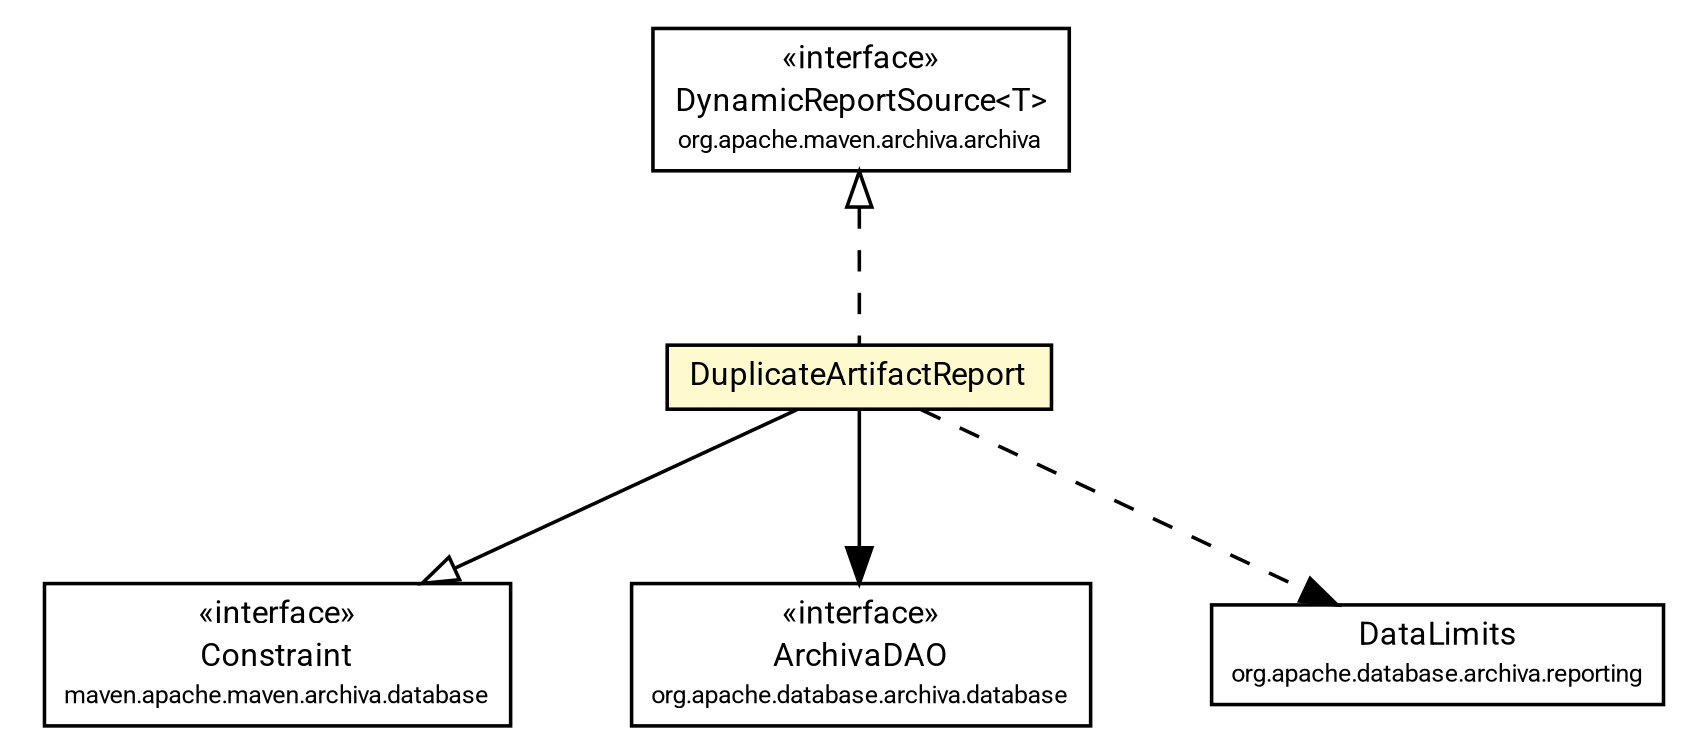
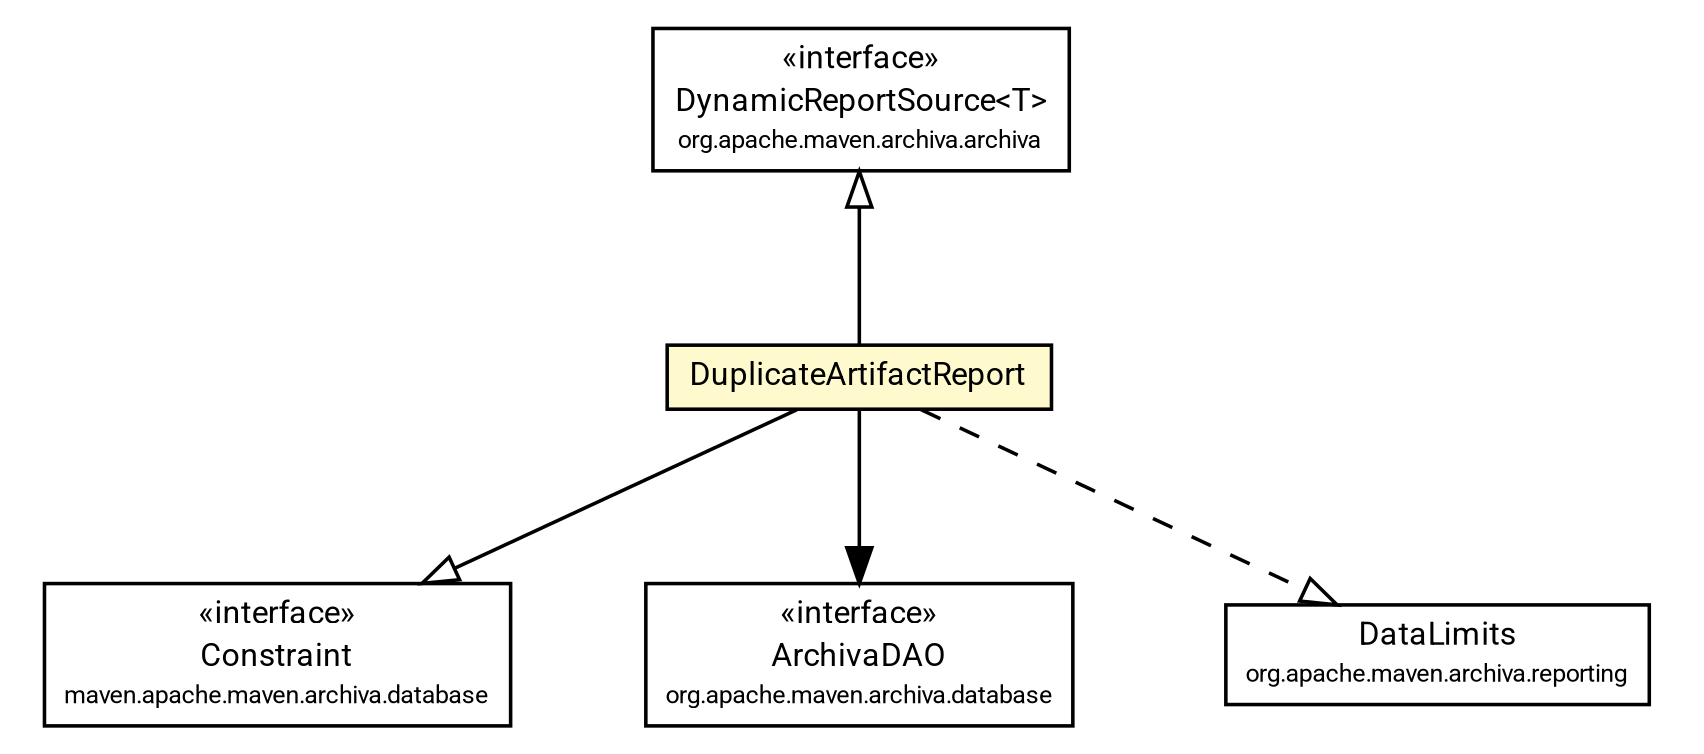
(859, 276) -> (859, 276)
(1113, 500) -> (1113, 500)
(1438, 674) -> (1438, 674)
(861, 696) -> (859, 696)
